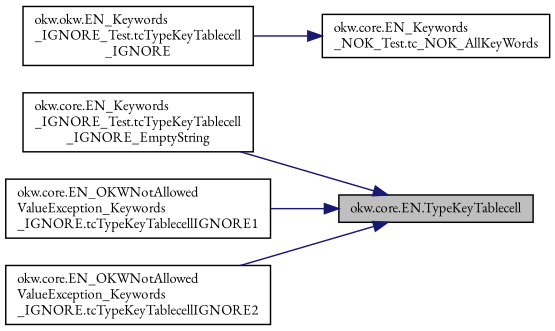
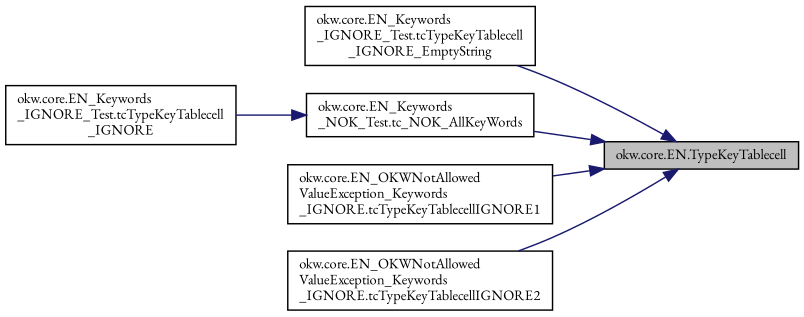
(138, 36) -> (121, 115)
none -> (562, 135)
